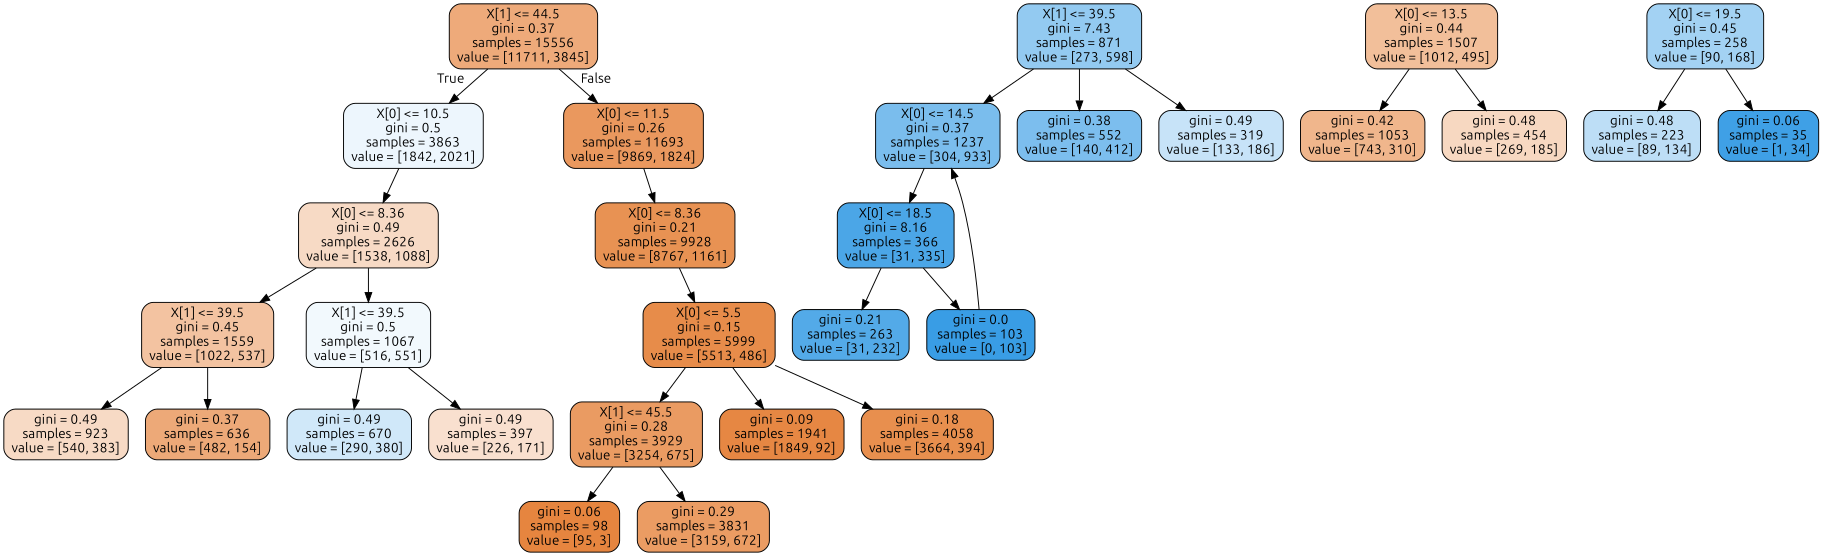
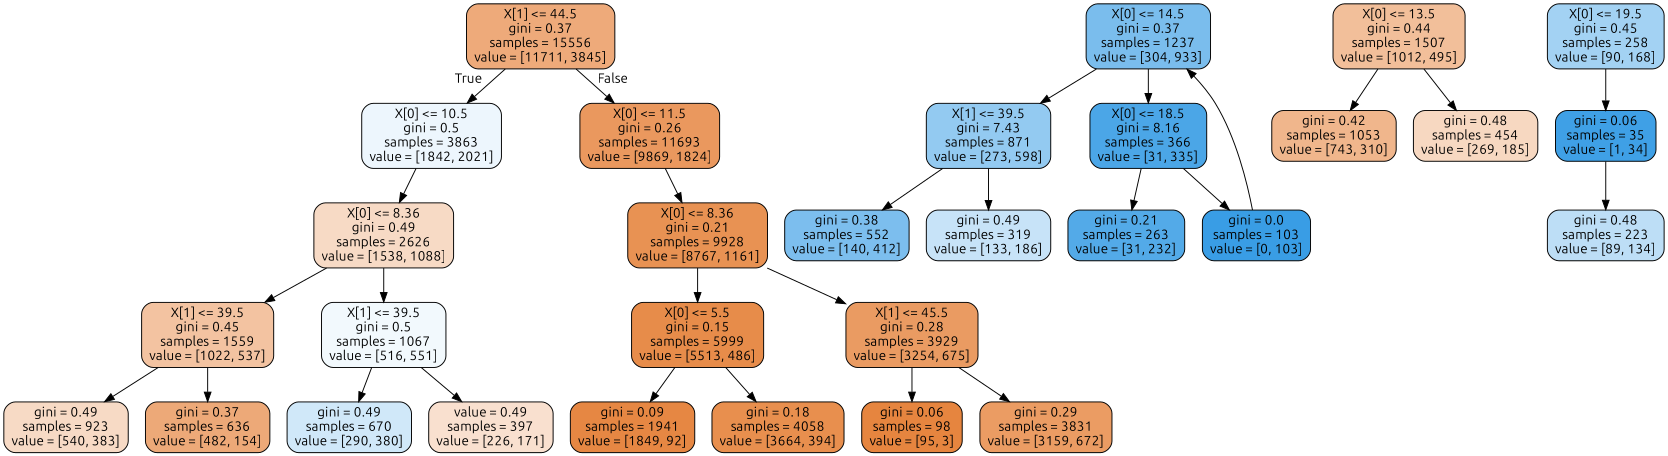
(1013, 83) -> (1073, 83)
(1674, 86) -> (1606, 181)
(676, 381) -> (802, 284)
(491, 434) -> (491, 427)
